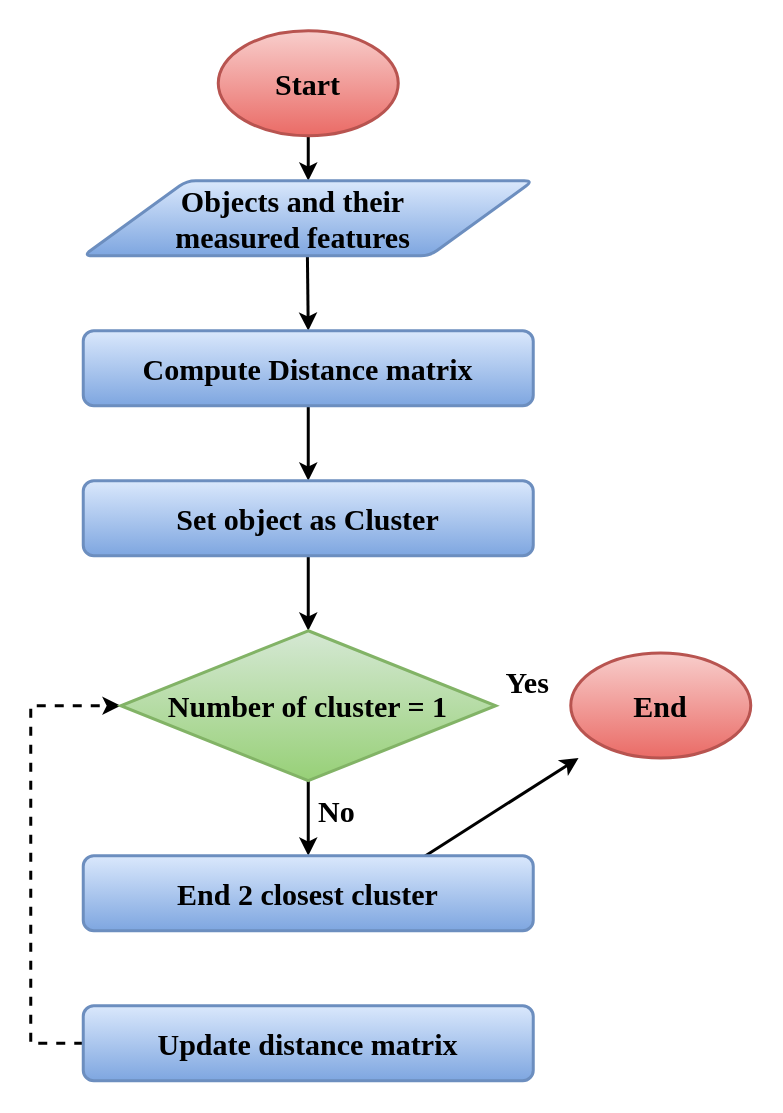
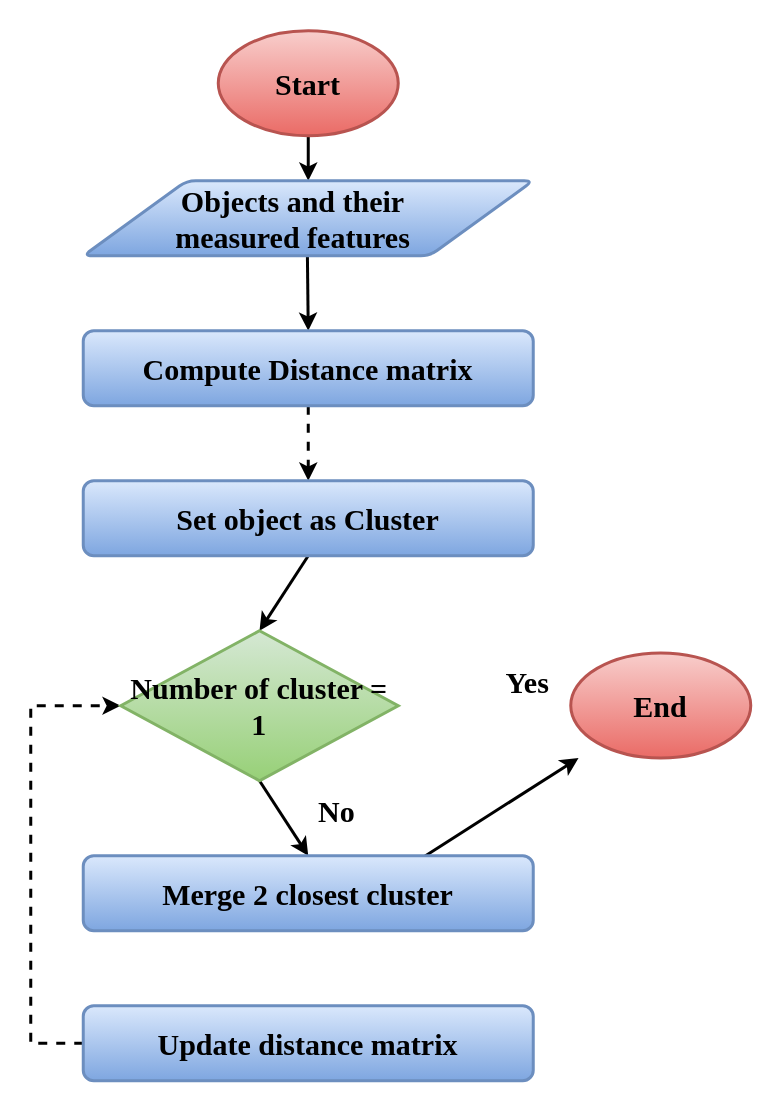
(308, 437) -> (308, 437)
(308, 706) -> (260, 706)
(308, 893) -> (308, 893)
